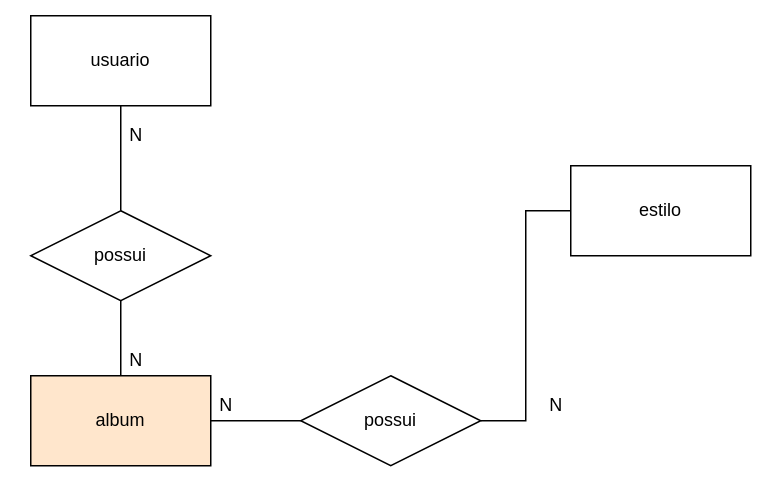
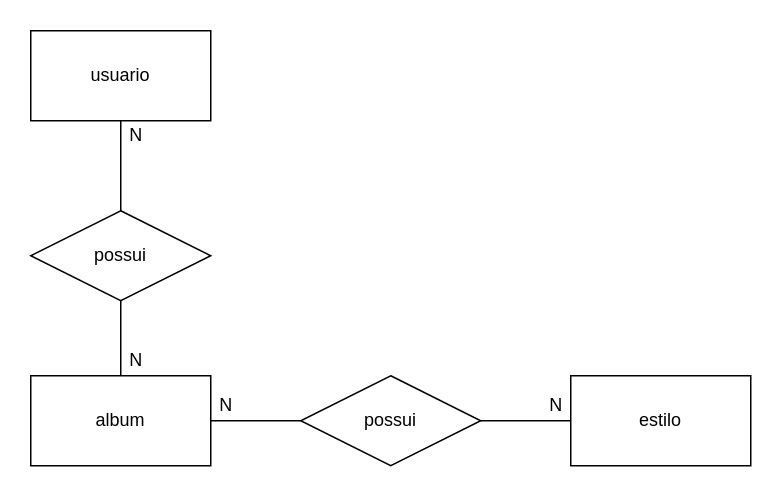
(121, 61) -> (121, 76)
(661, 211) -> (661, 421)
(121, 421) -> (121, 421)
